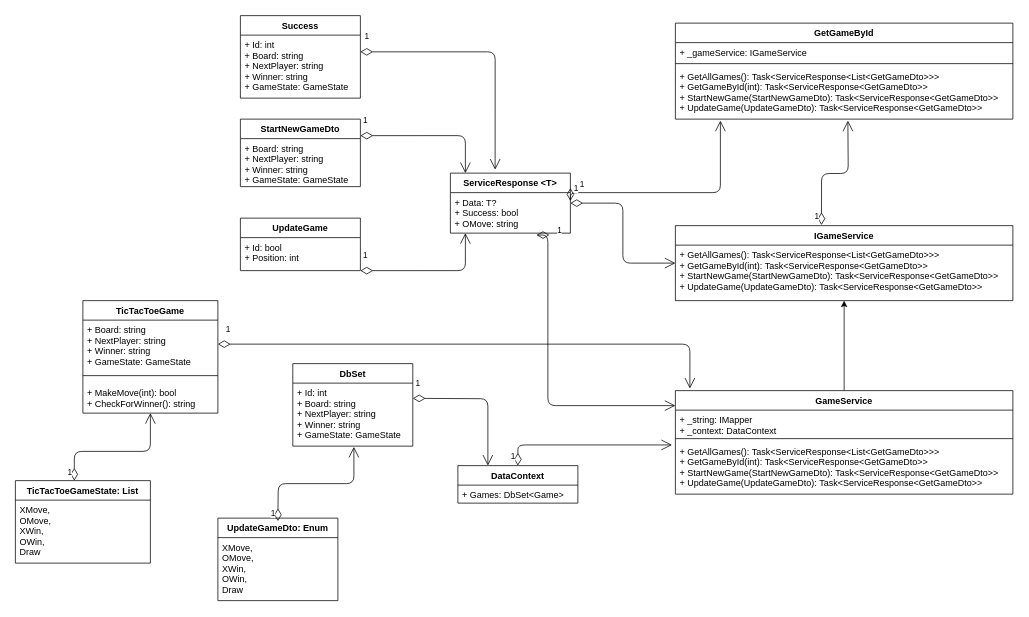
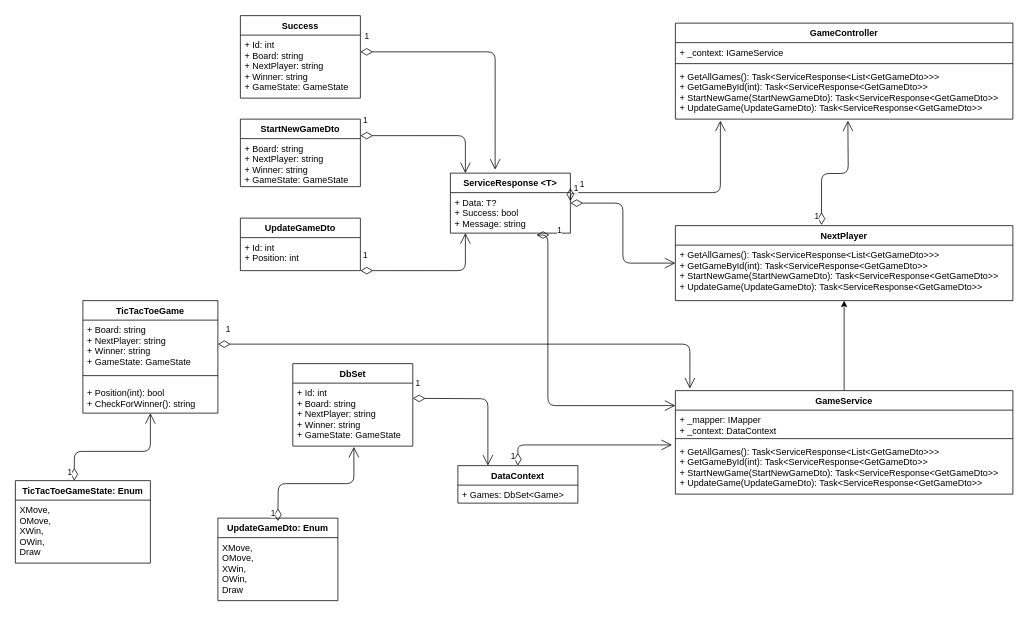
(844, 33) -> (844, 33)
(747, 53) -> (738, 53)
(477, 203) -> (477, 203)
(300, 228) -> (300, 228)
(844, 236) -> (844, 236)
(265, 248) -> (263, 248)
(136, 393) -> (134, 393)
(720, 420) -> (721, 420)
(83, 491) -> (83, 491)
